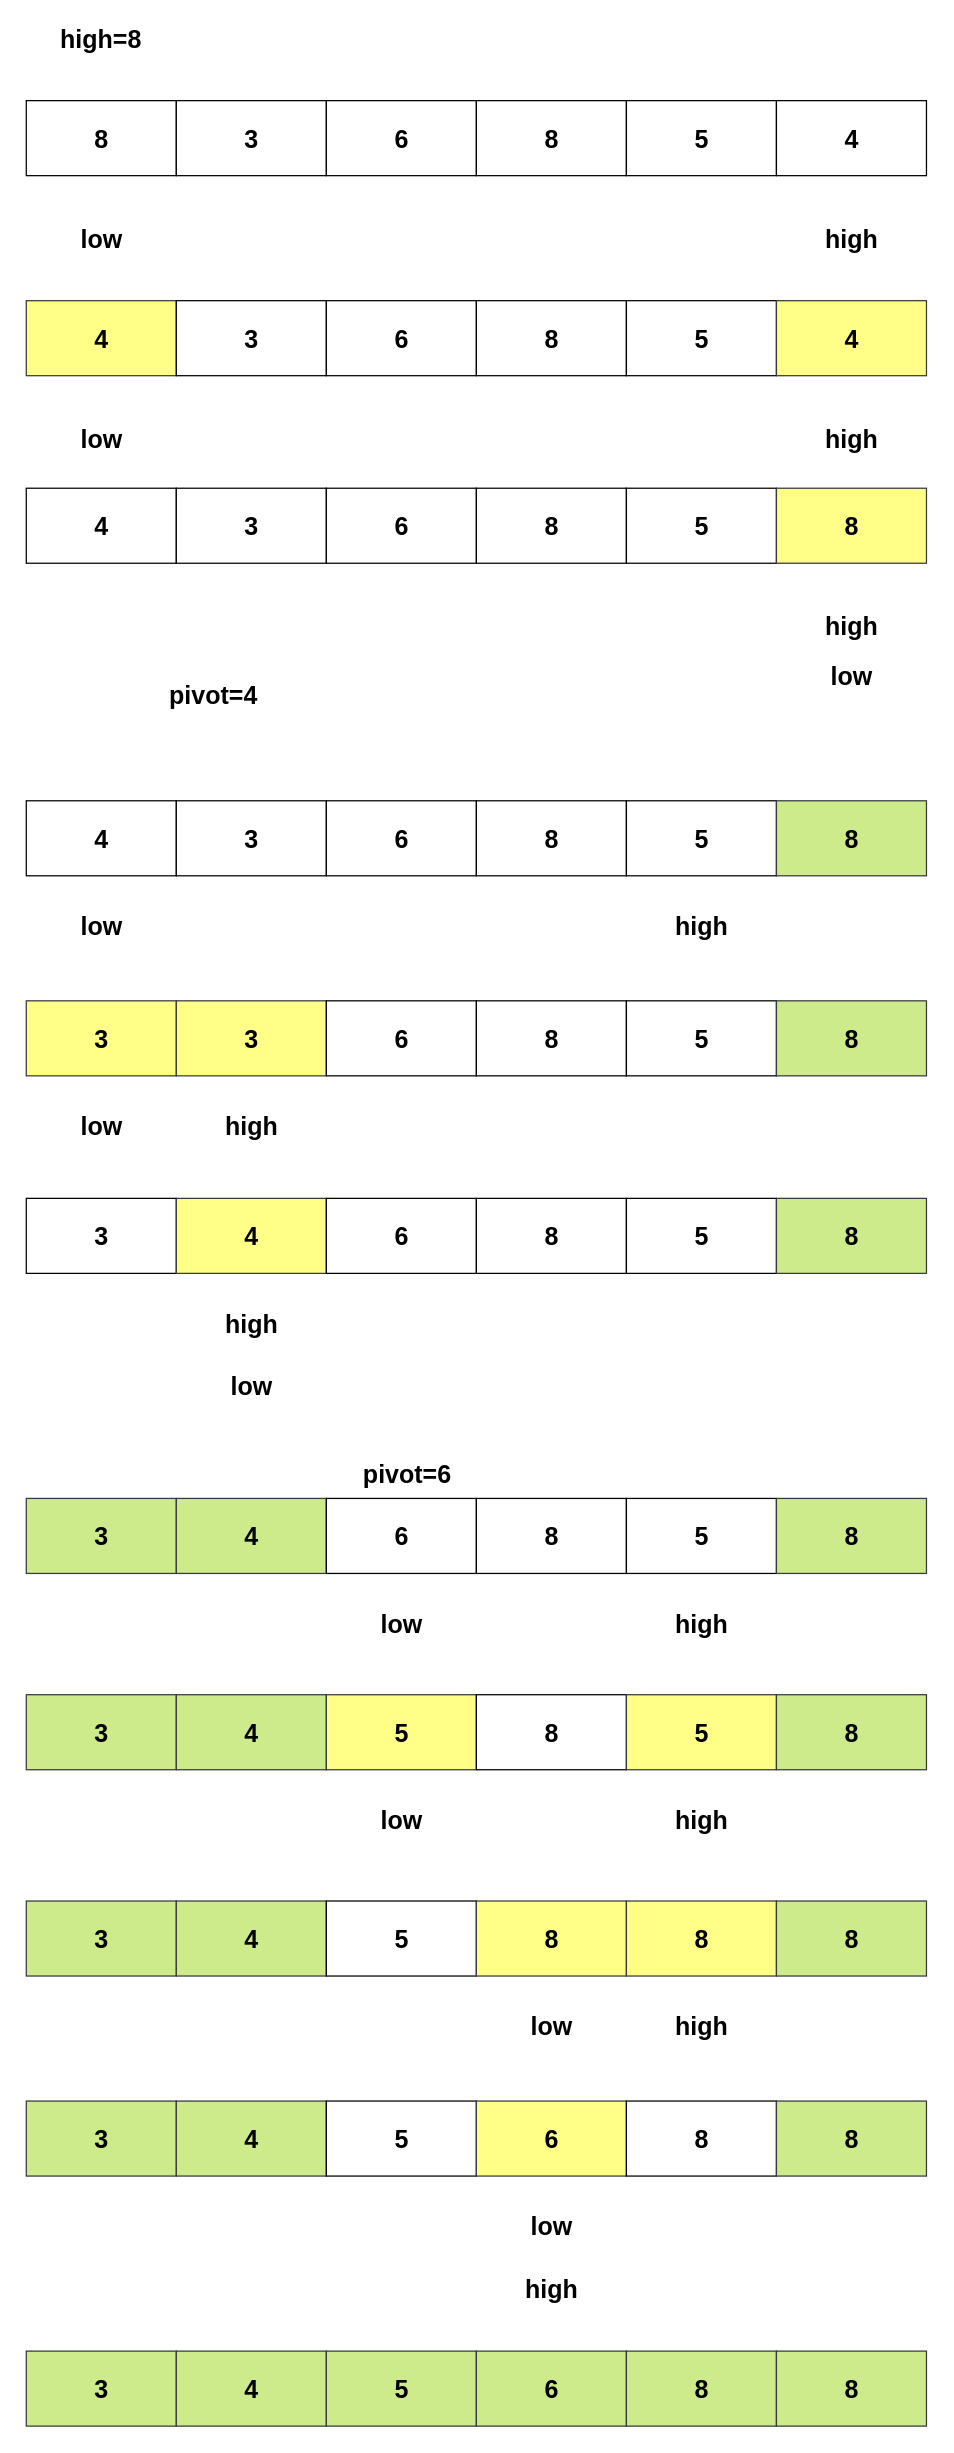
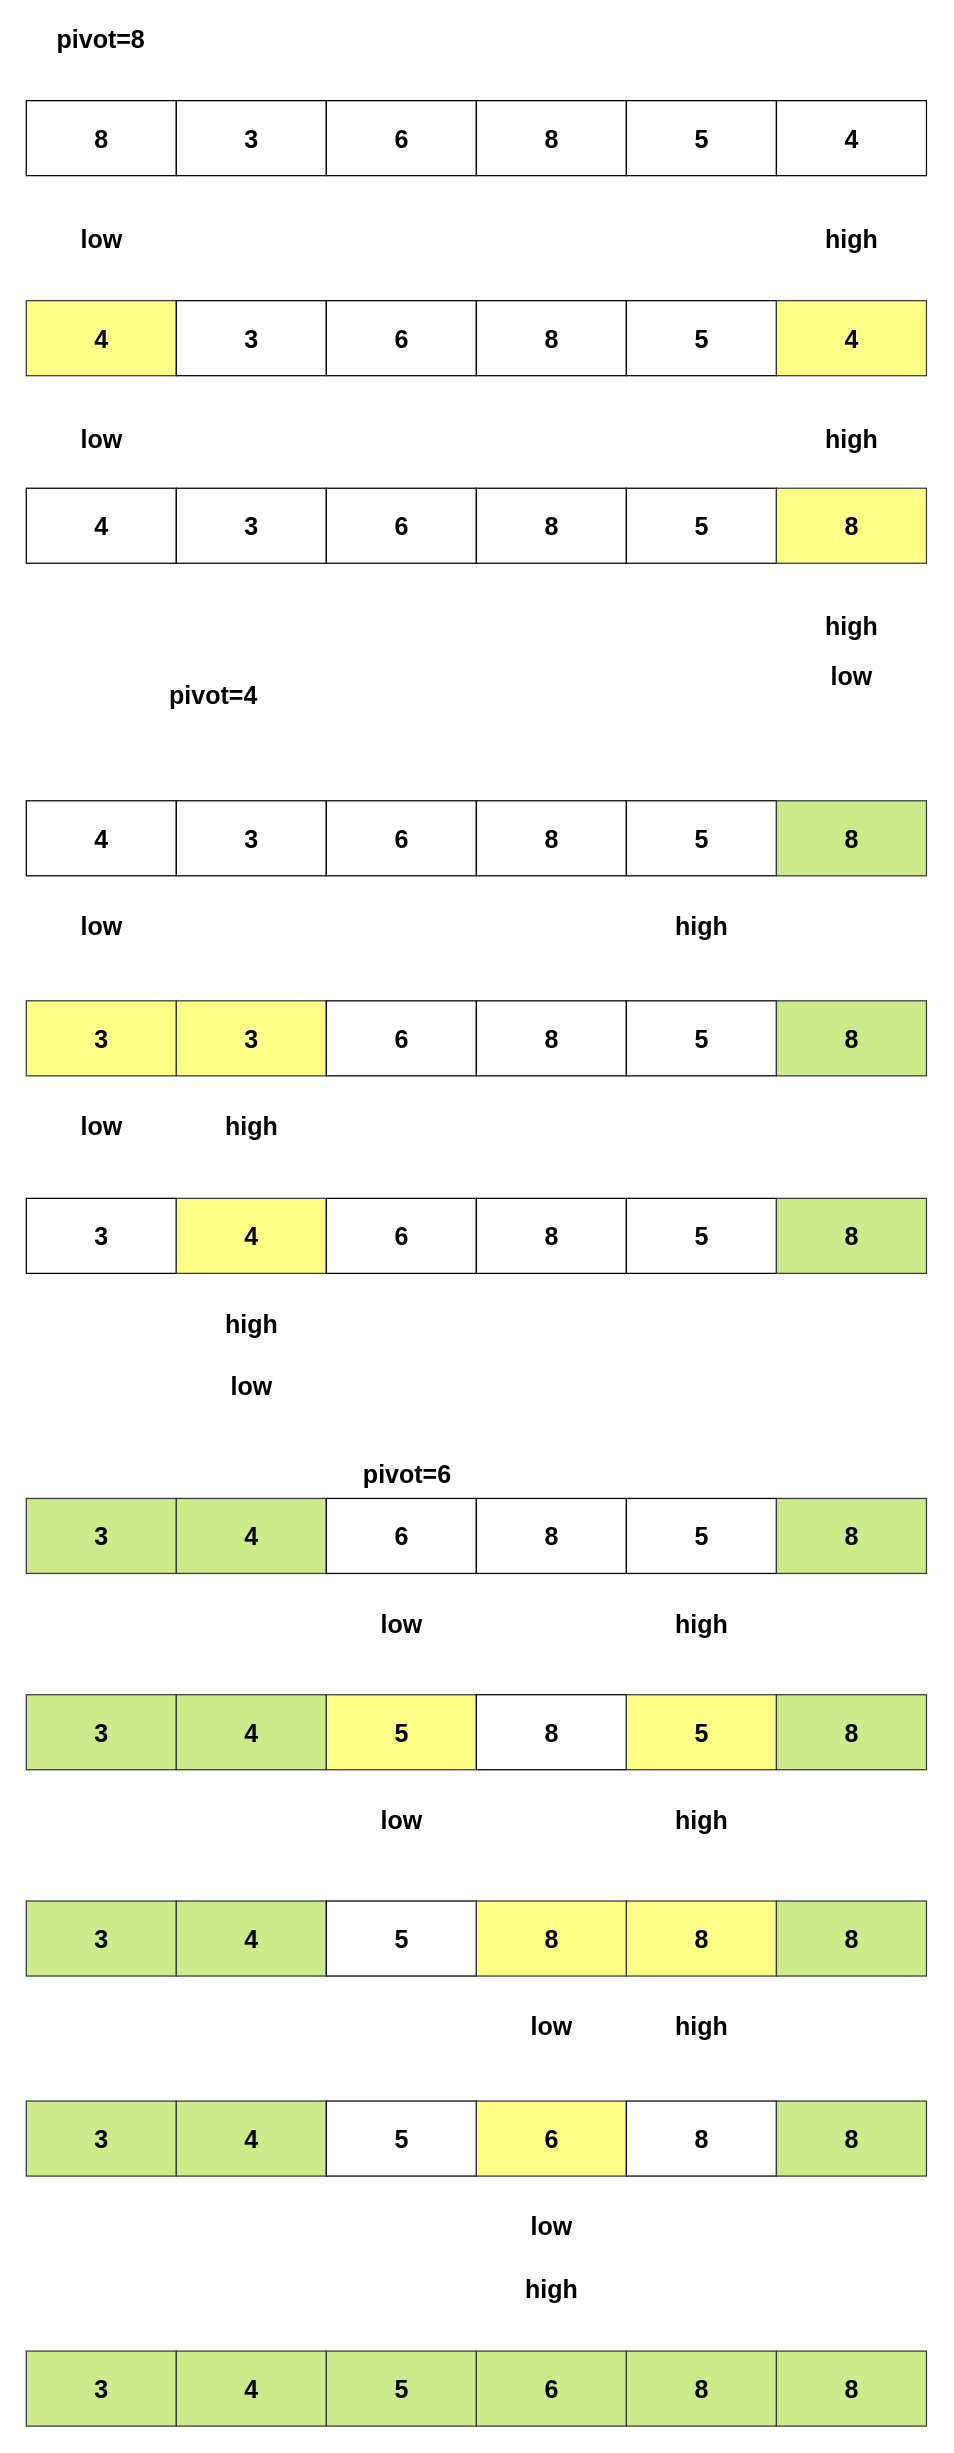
(101, 38) -> (101, 38)
